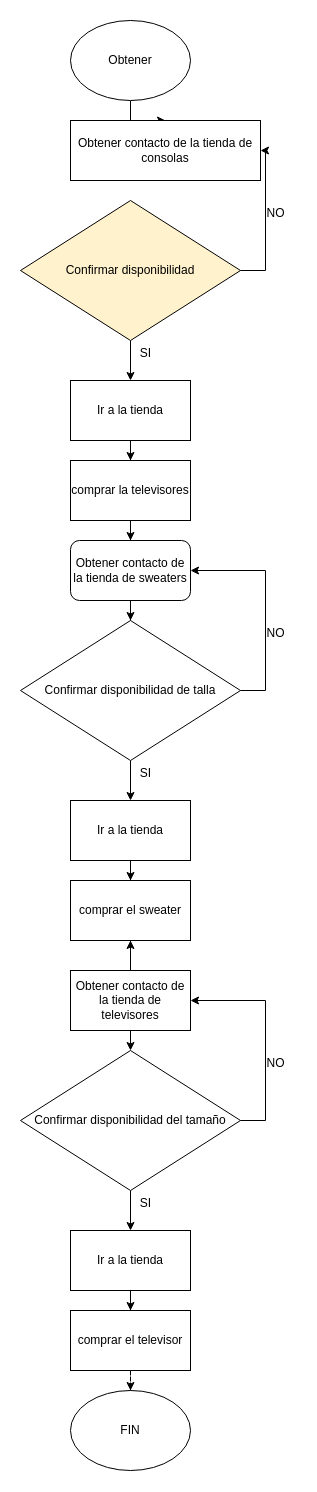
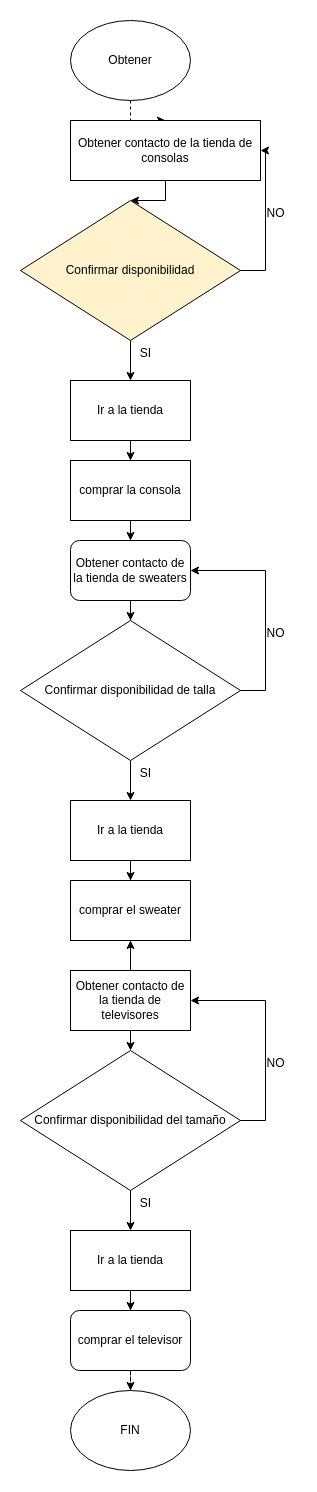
(131, 112) -> (131, 112)
none -> (161, 201)
(131, 491) -> (131, 491)
(131, 1341) -> (131, 1341)
